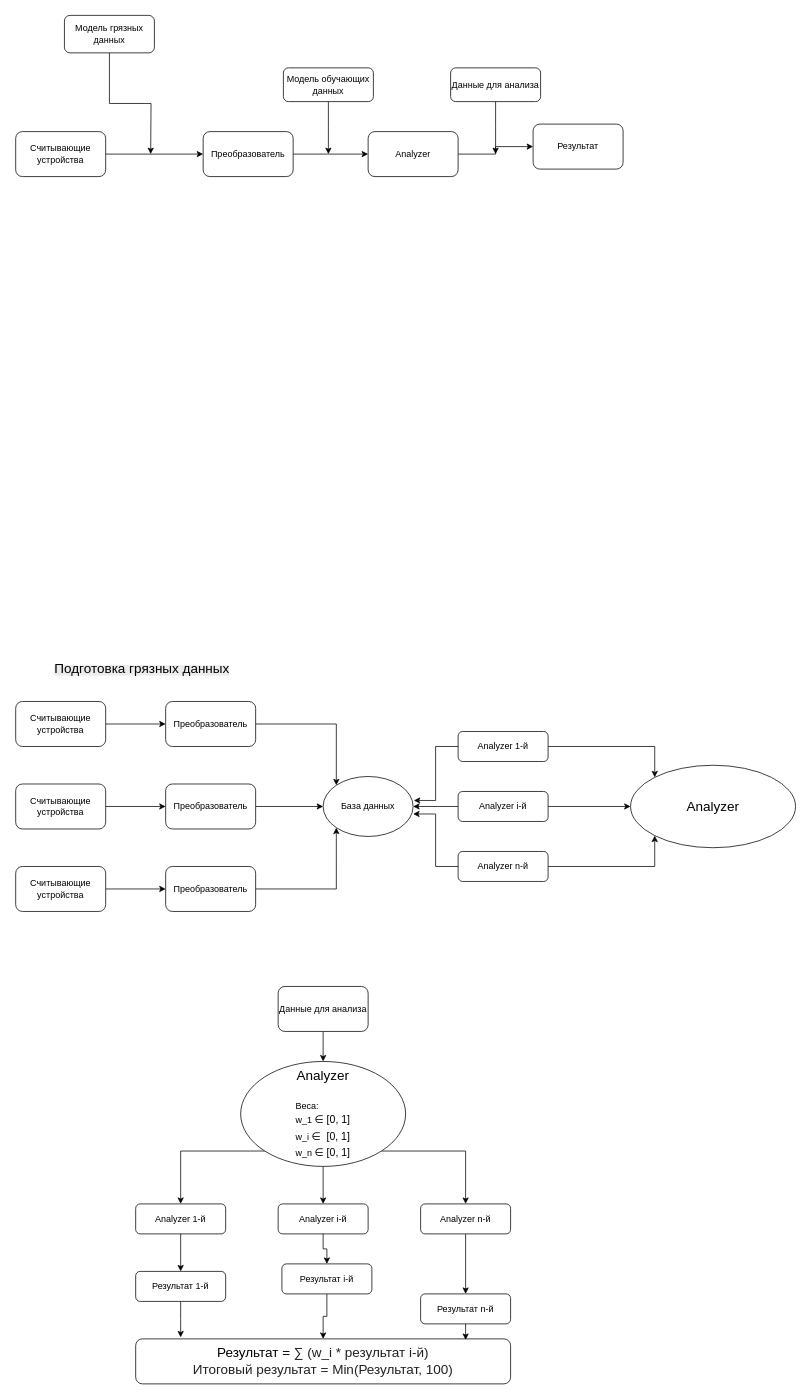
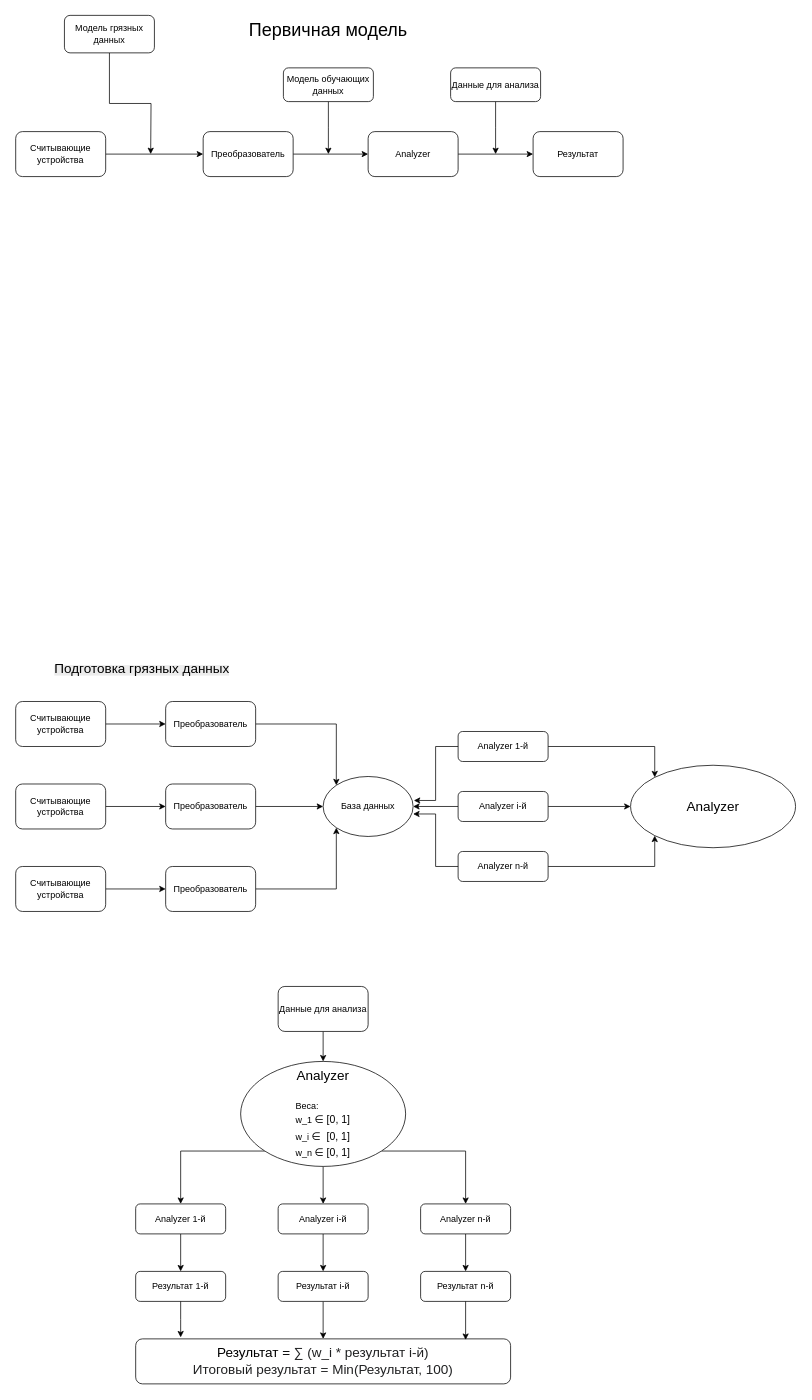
none -> (328, 30)
(578, 147) -> (578, 154)
(327, 1279) -> (323, 1287)
(465, 1309) -> (465, 1287)
